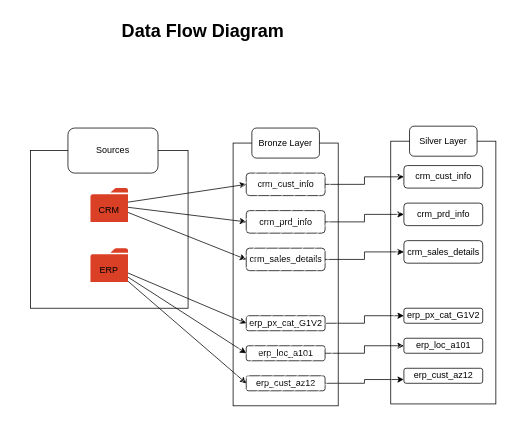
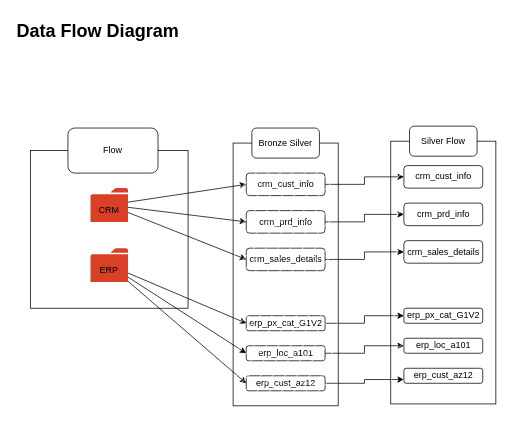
(210, 34) -> (105, 34)
(443, 141) -> (443, 141)
(285, 143) -> (285, 143)
(113, 150) -> (113, 150)
